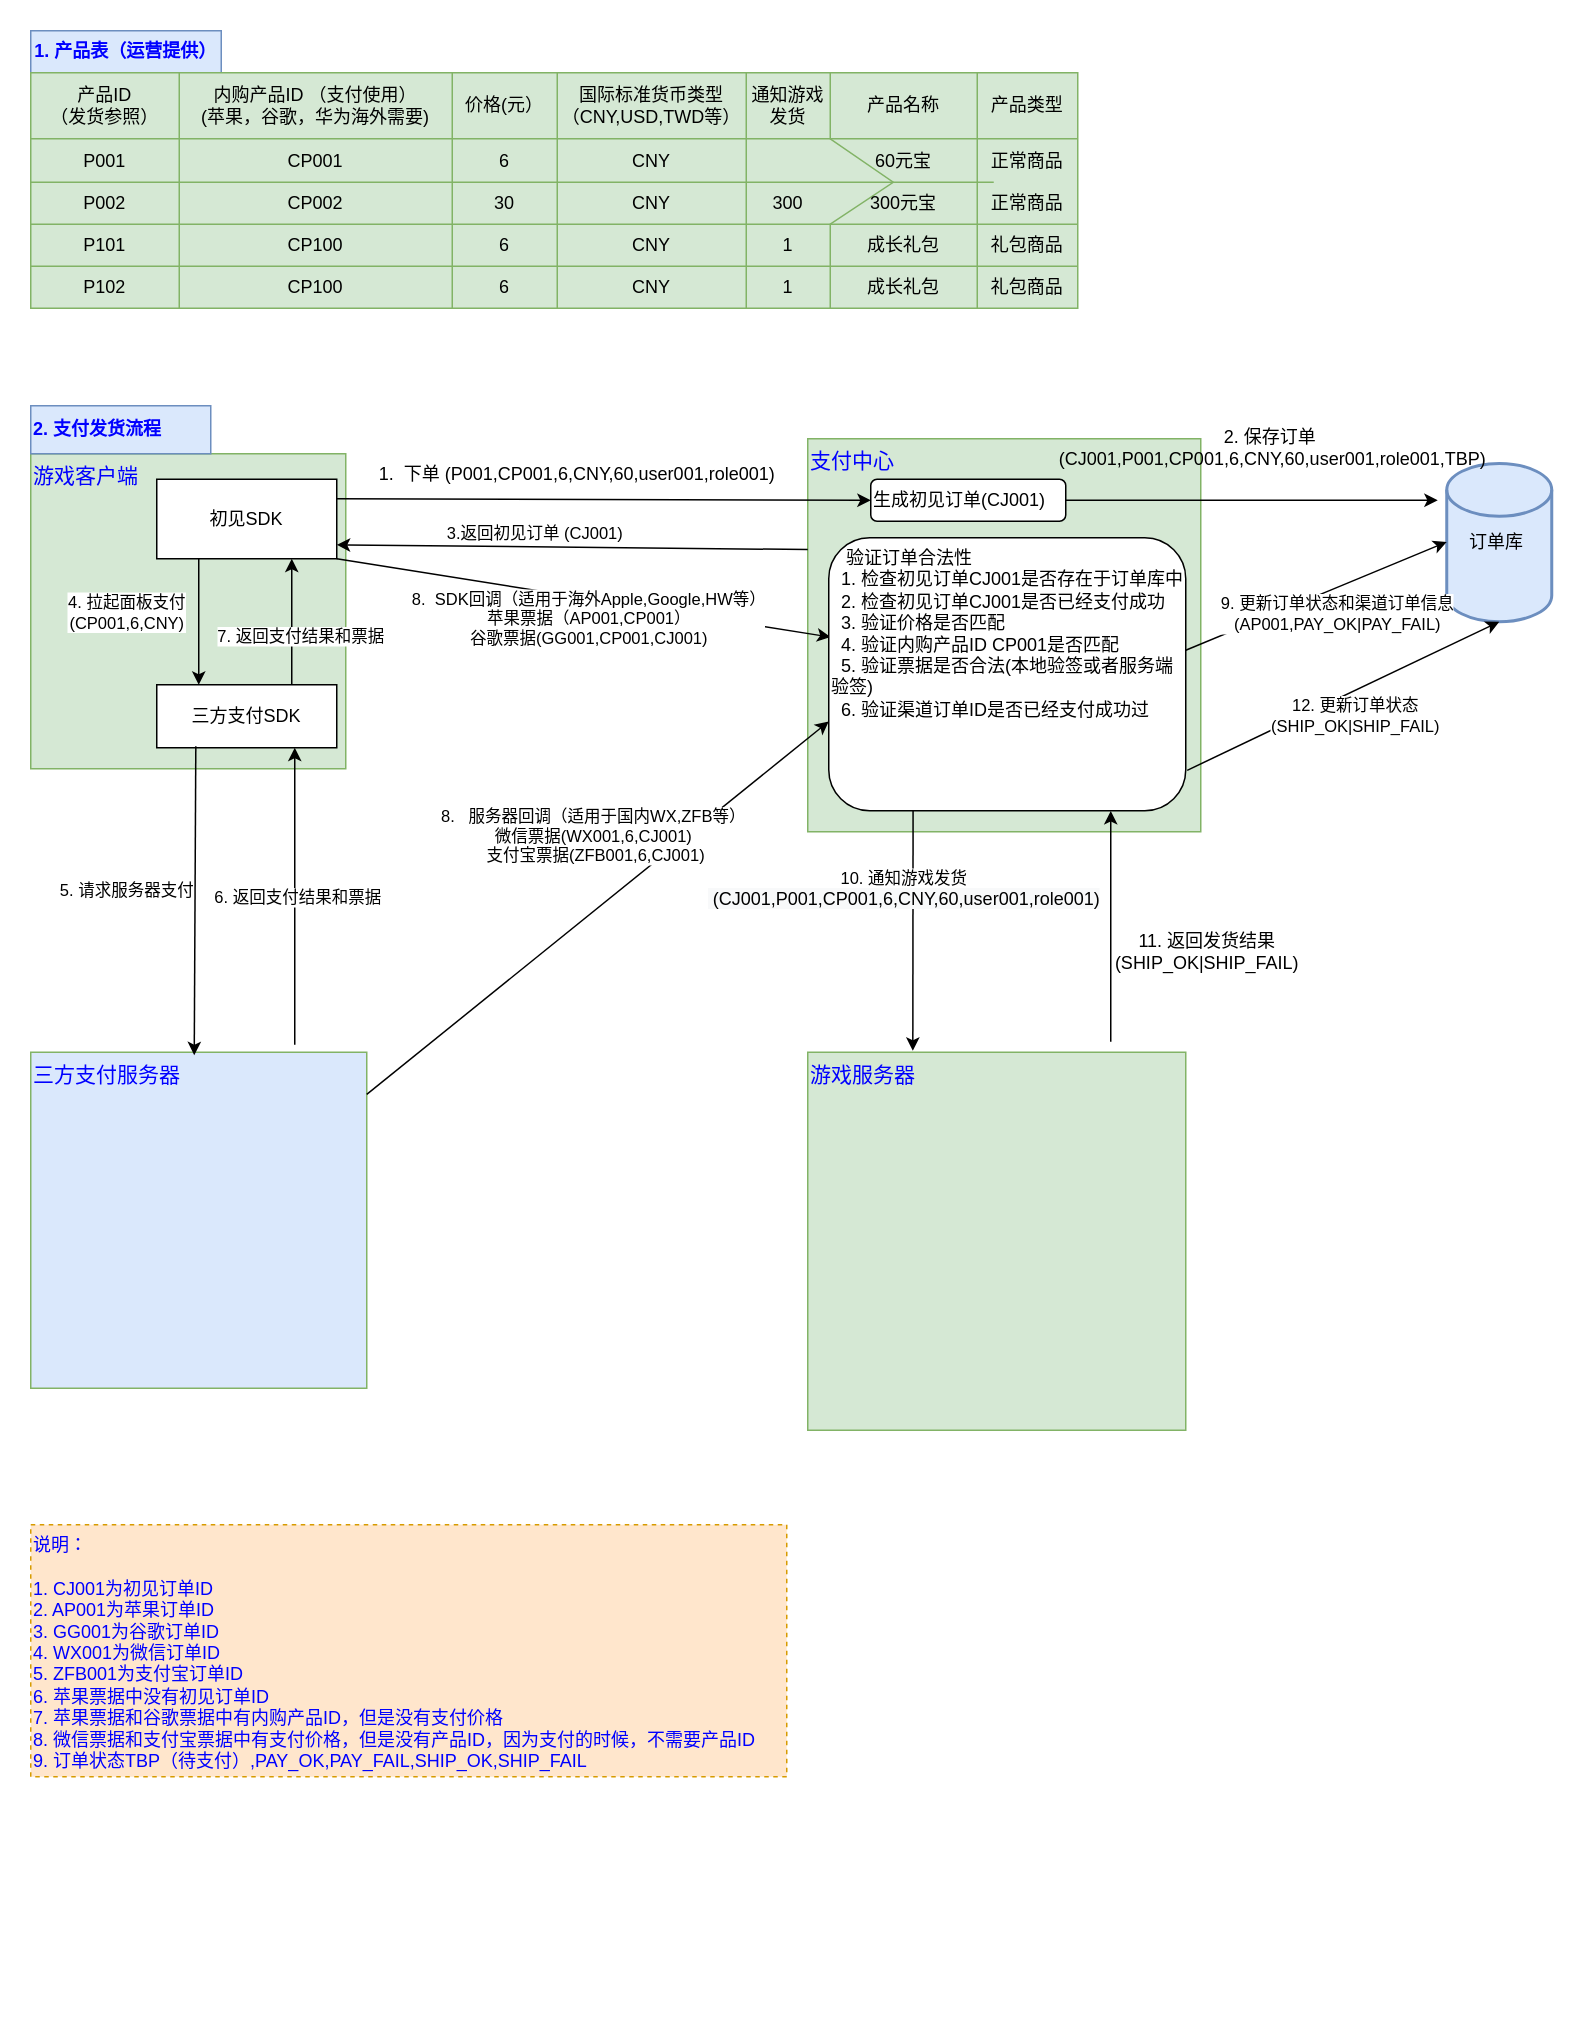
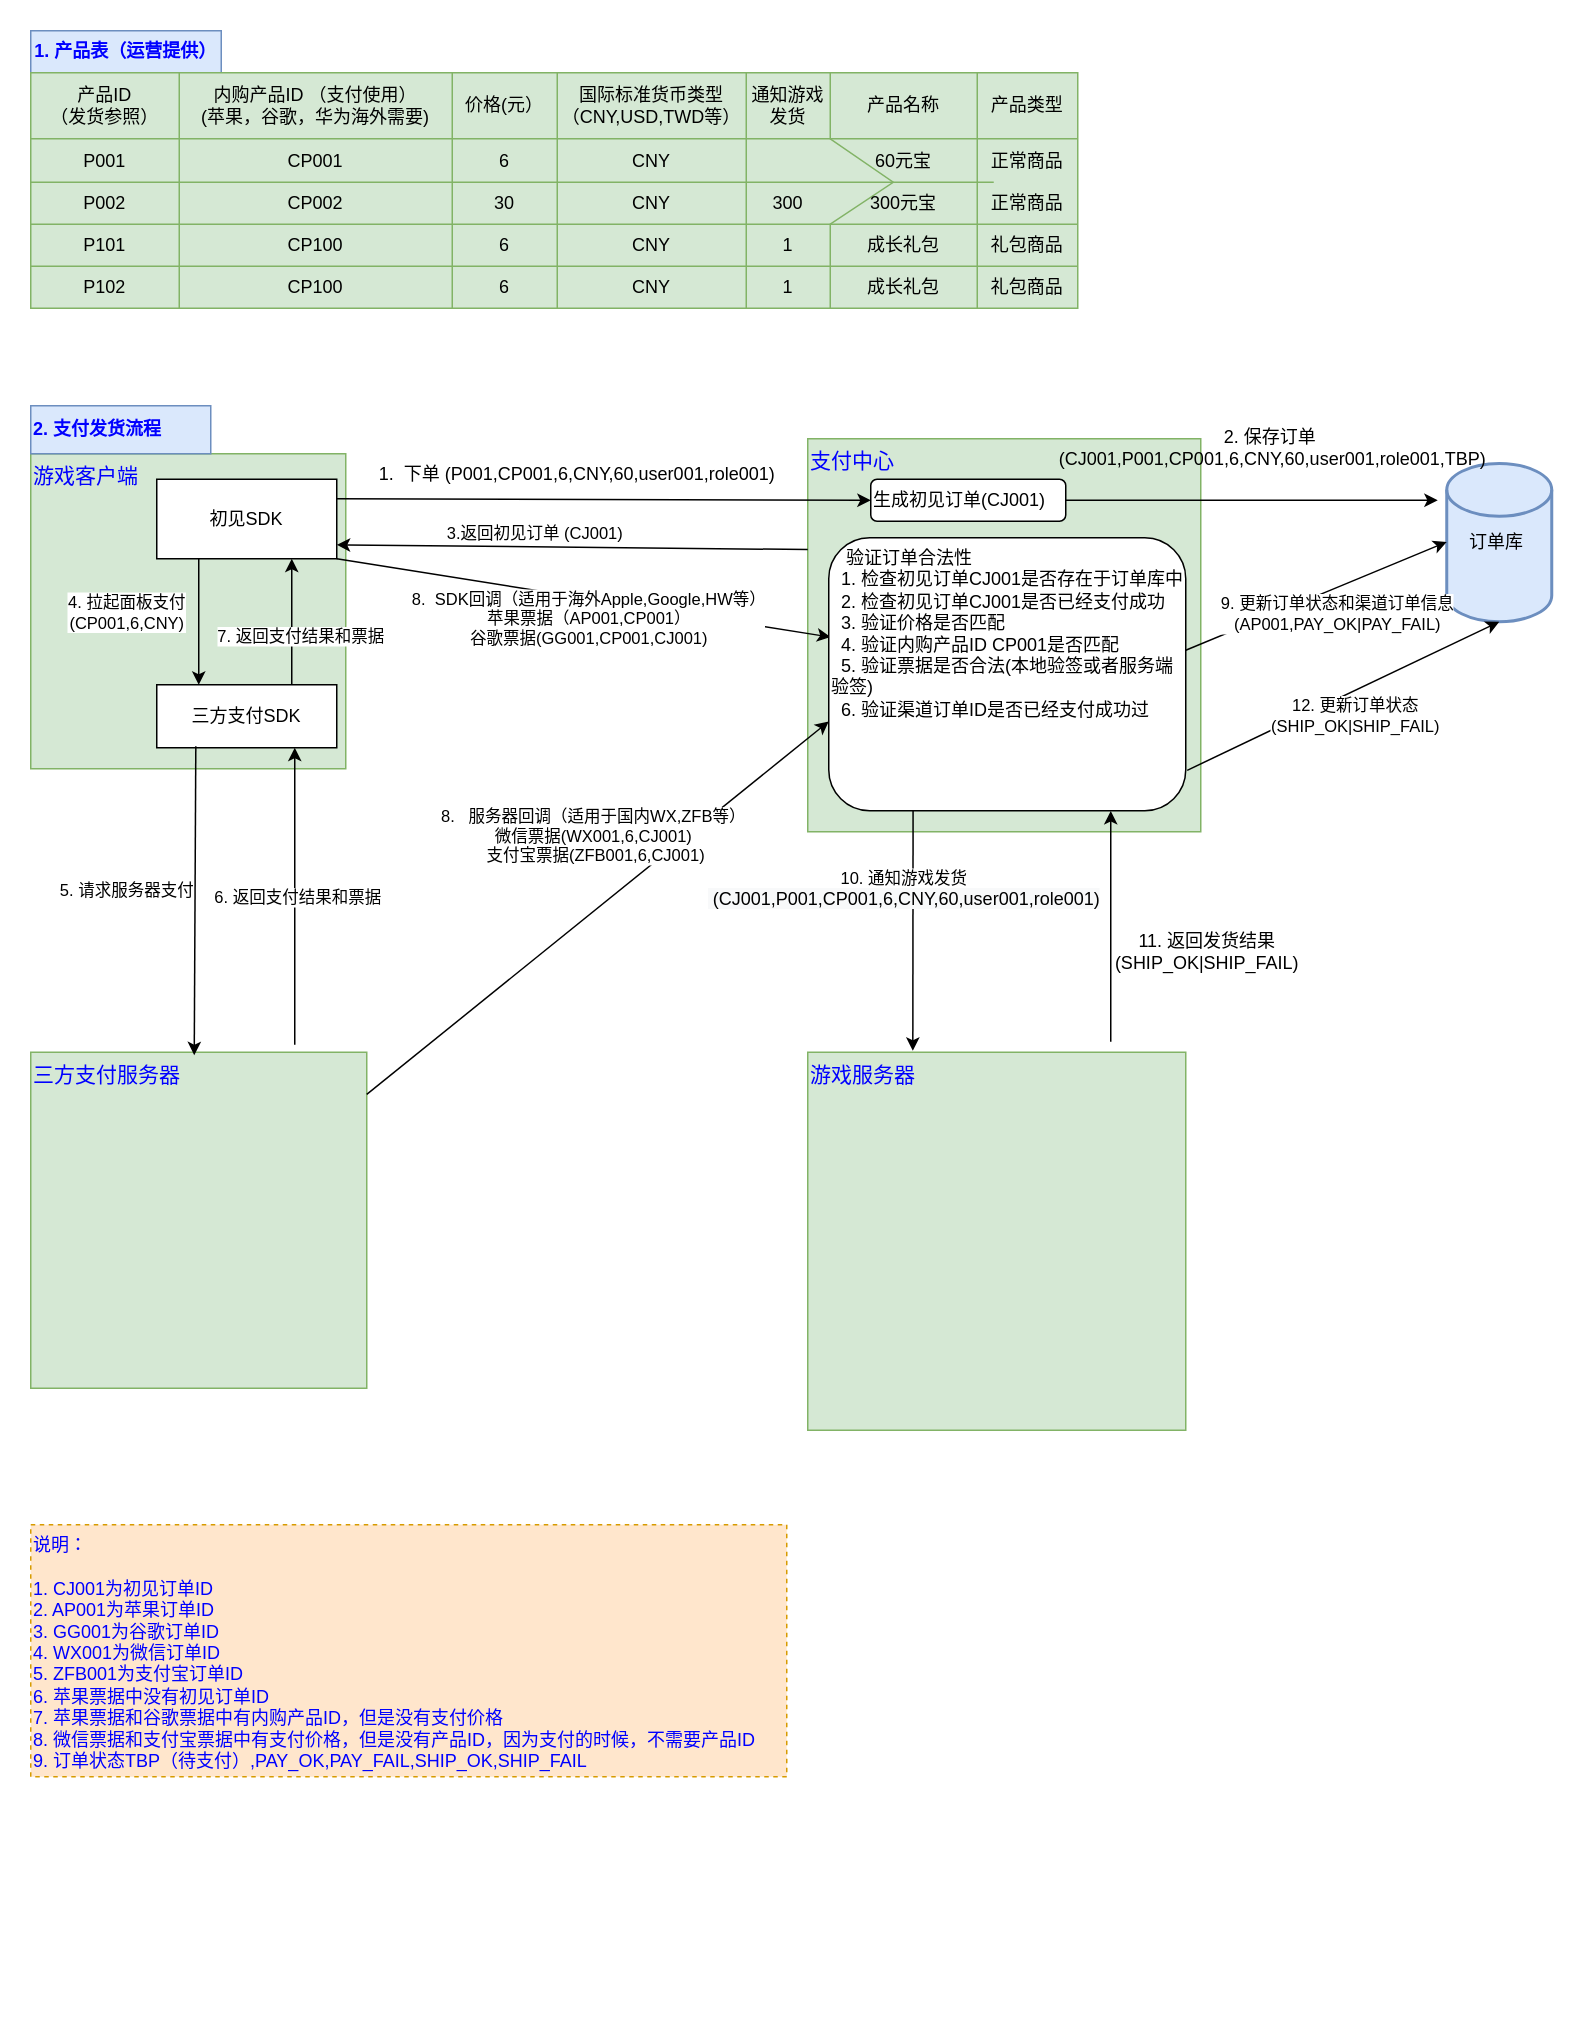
(199, 1220) -> (199, 1220)
